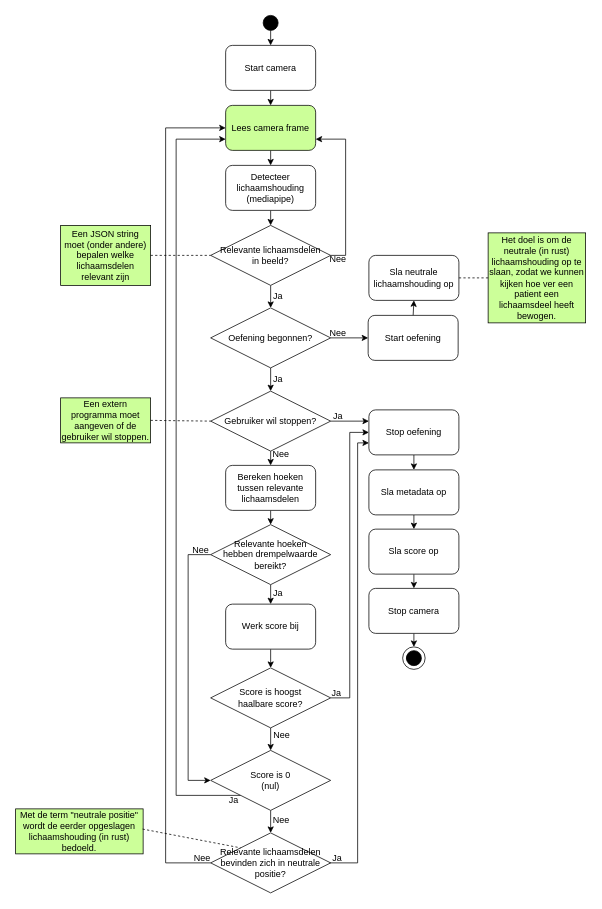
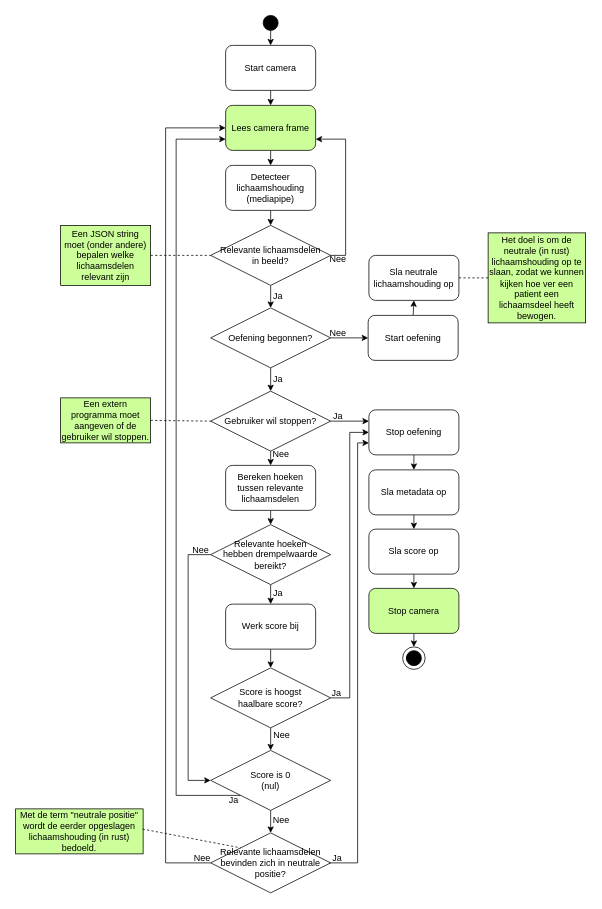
(414, 611) -> (414, 611)
